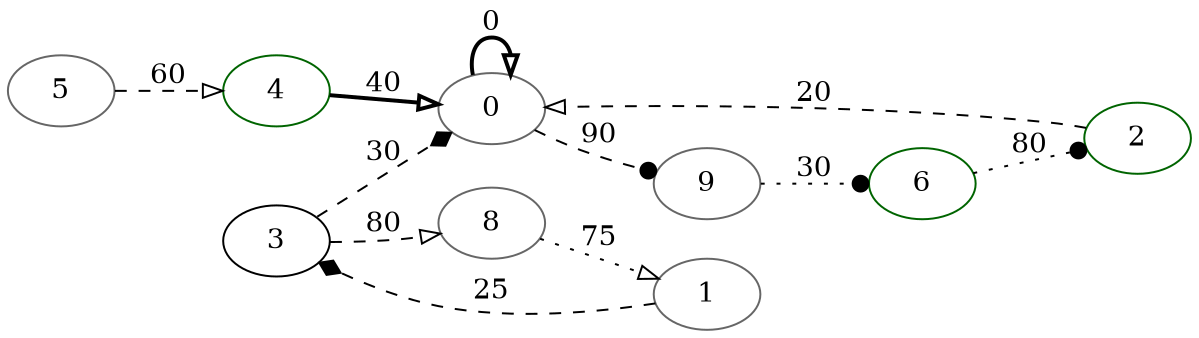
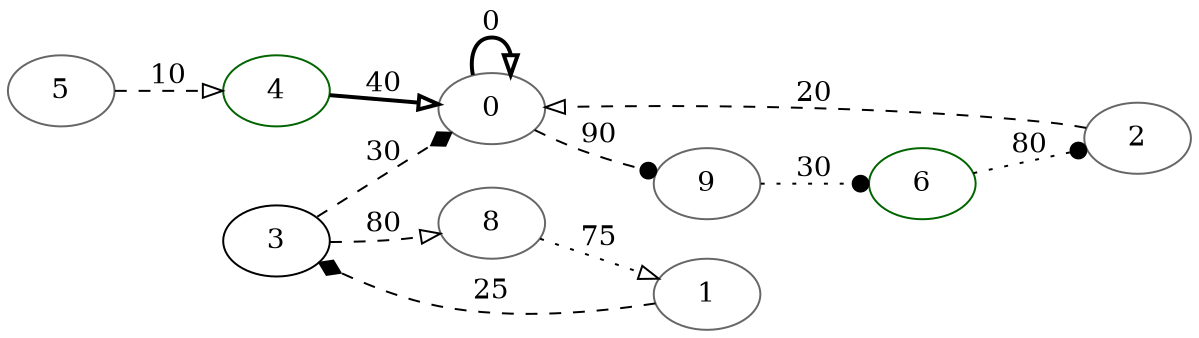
(169, 76) -> (169, 76)
(1138, 138) -> (1138, 138)
